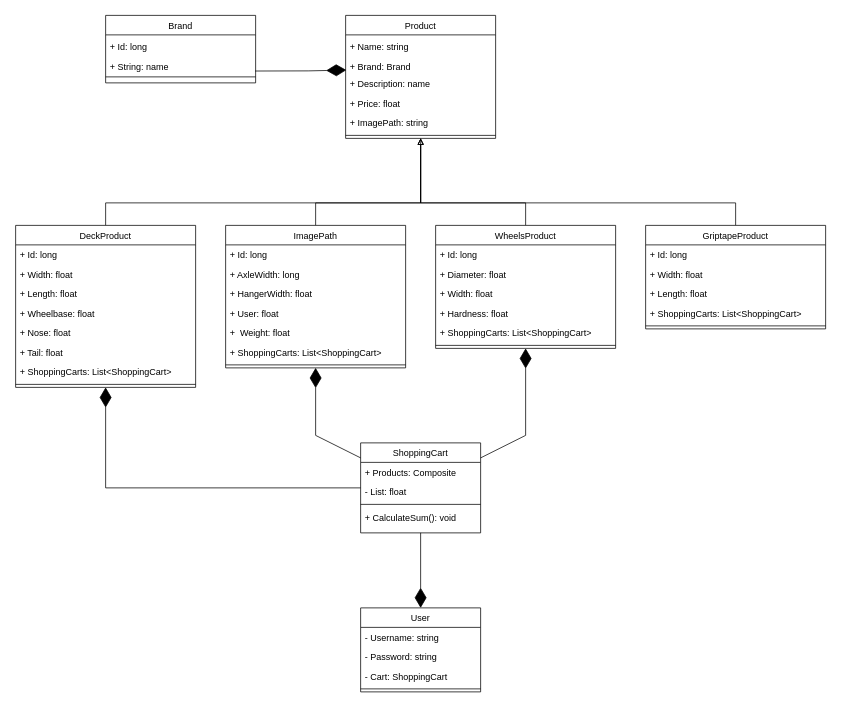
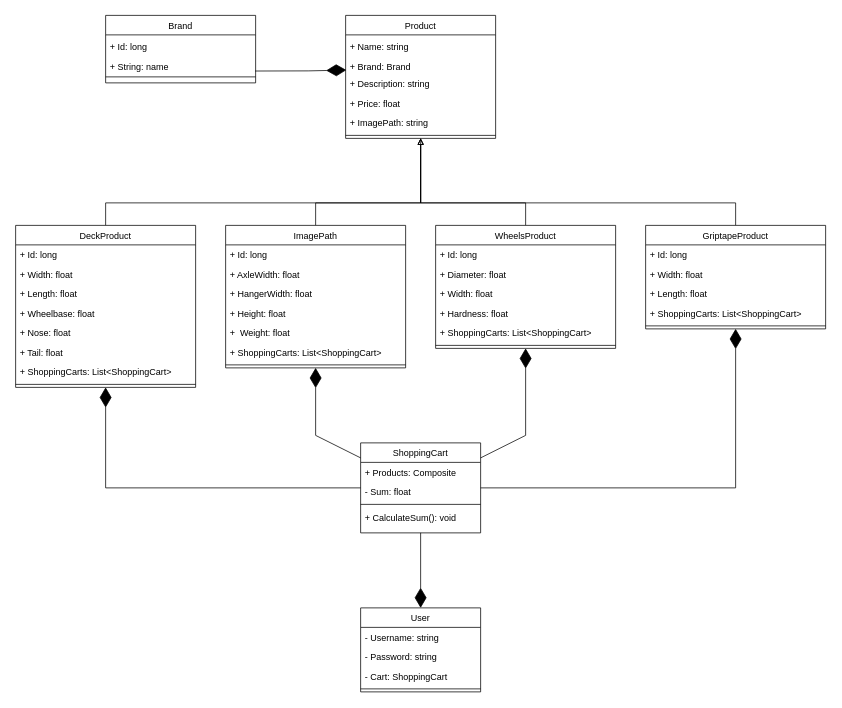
(392, 84) -> (395, 84)
(265, 275) -> (268, 275)
(258, 314) -> (261, 314)
none -> (735, 420)
(391, 492) -> (390, 492)
